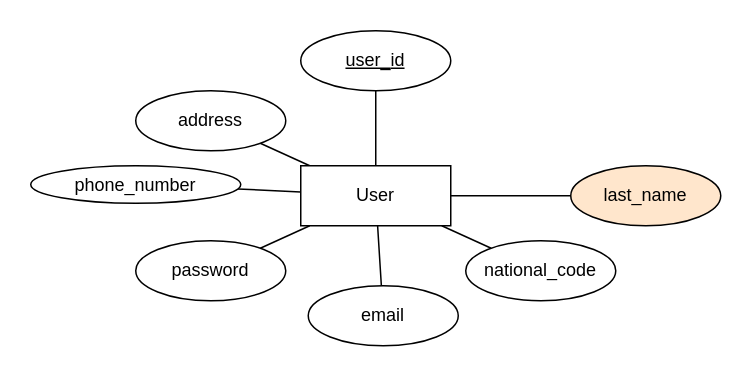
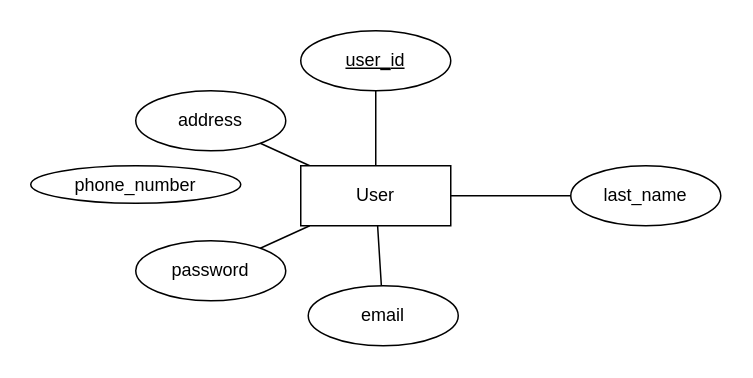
(270, 191) -> none
(646, 196) -> (646, 196)
(466, 237) -> none
(541, 271) -> none
